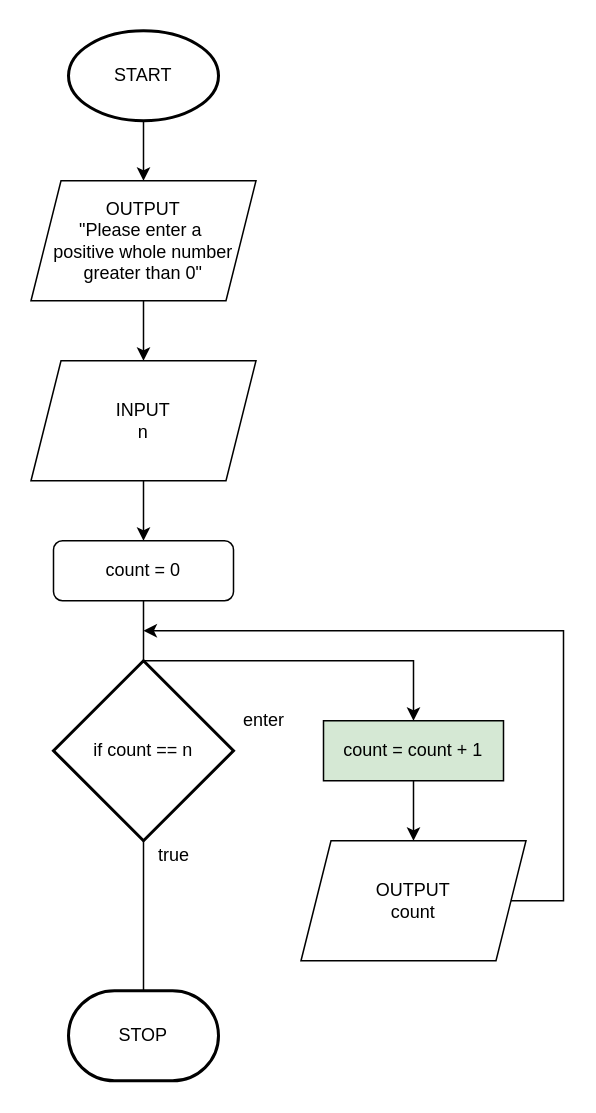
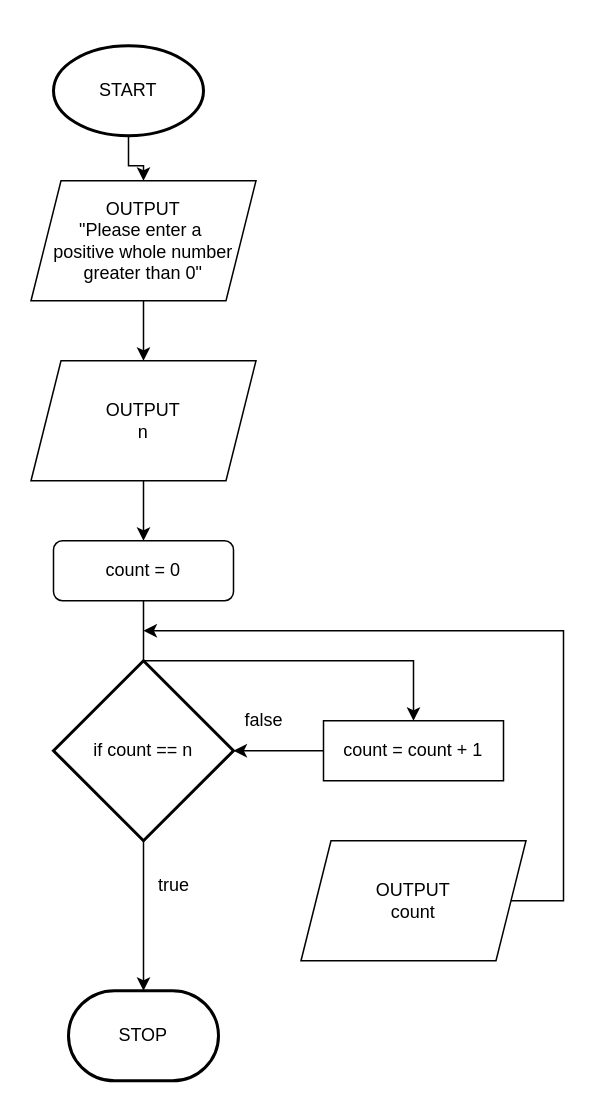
(143, 76) -> (128, 91)
(143, 421) -> (143, 421)
(264, 721) -> (264, 721)
(413, 751) -> (413, 751)
(413, 806) -> (283, 751)
(173, 856) -> (173, 886)
(143, 983) -> (143, 979)
